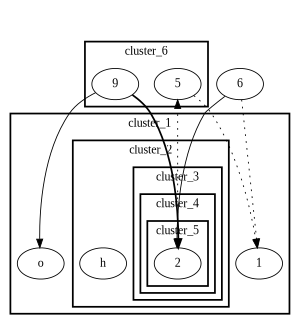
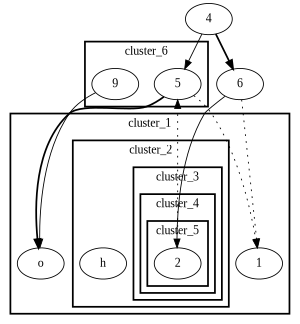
none -> (209, 19)
none -> (49, 142)
(170, 162) -> none
